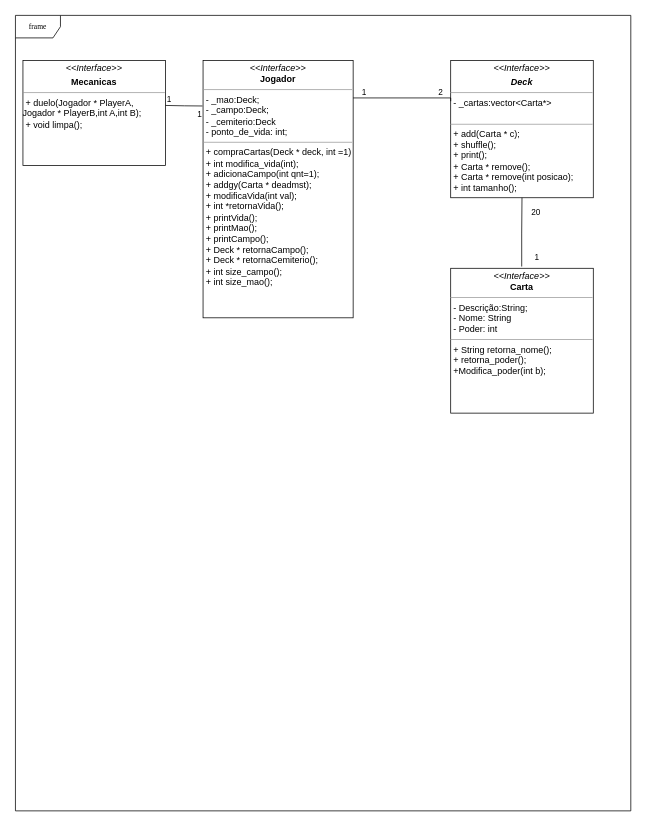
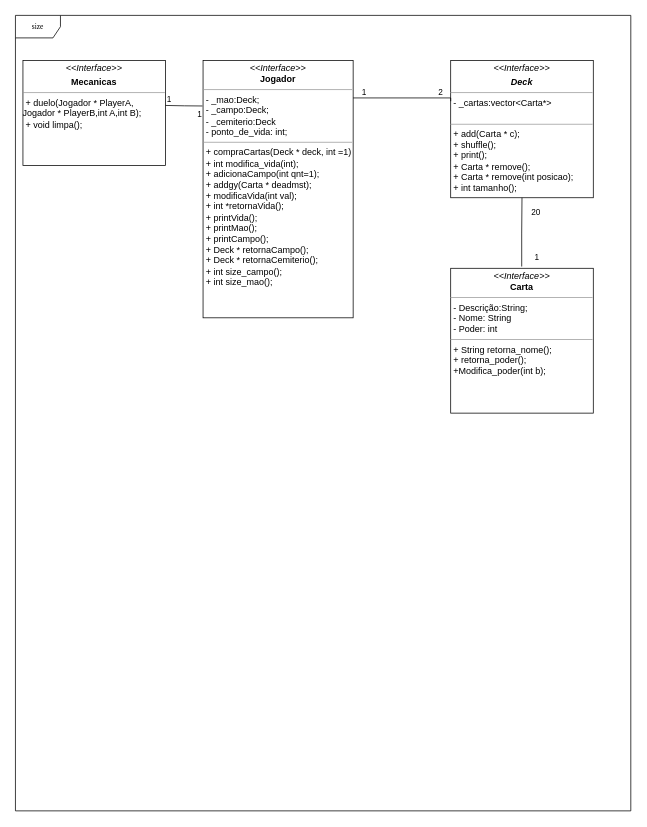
(38, 27) -> (38, 27)
